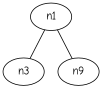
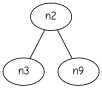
(51, 17) -> (51, 17)
